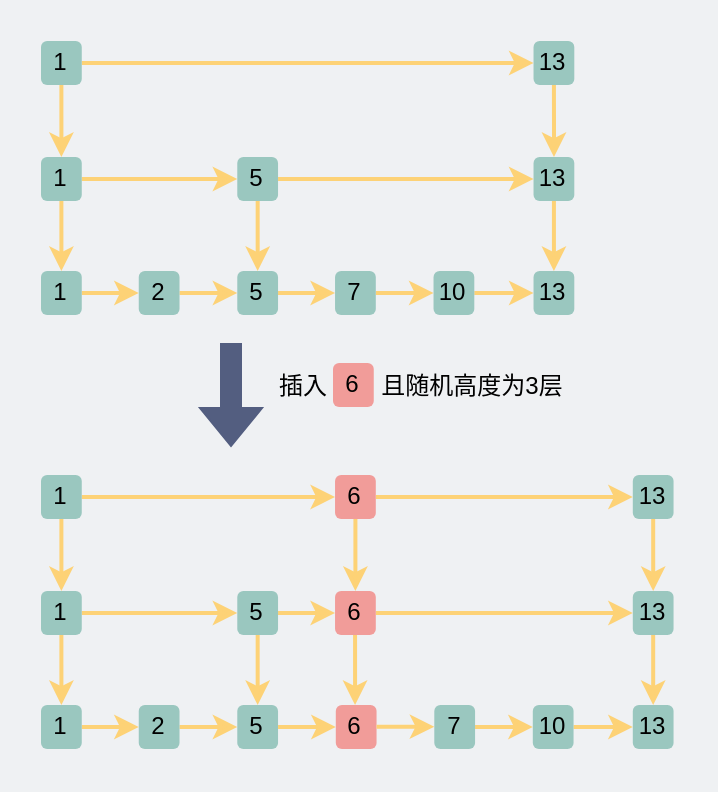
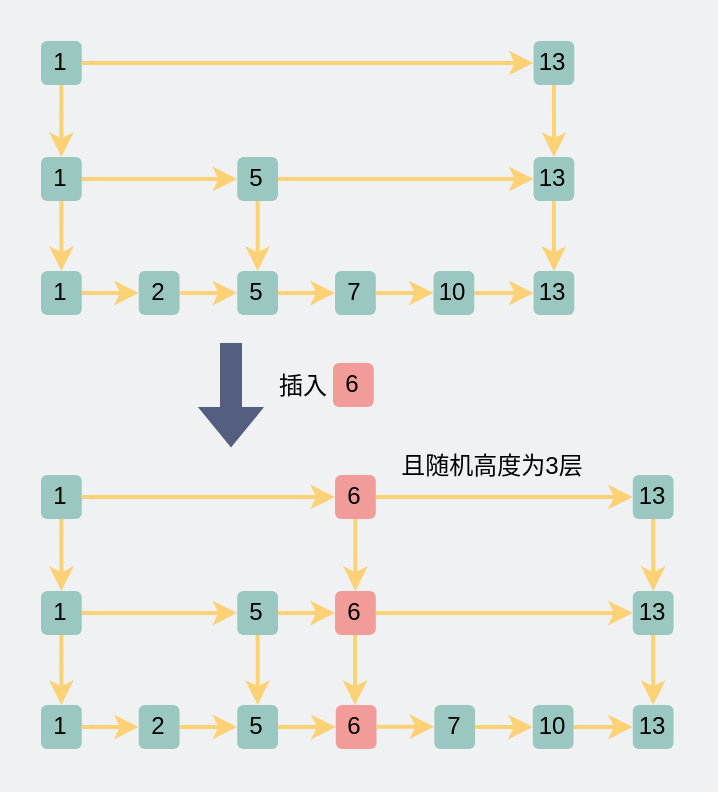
(473, 387) -> (493, 467)
